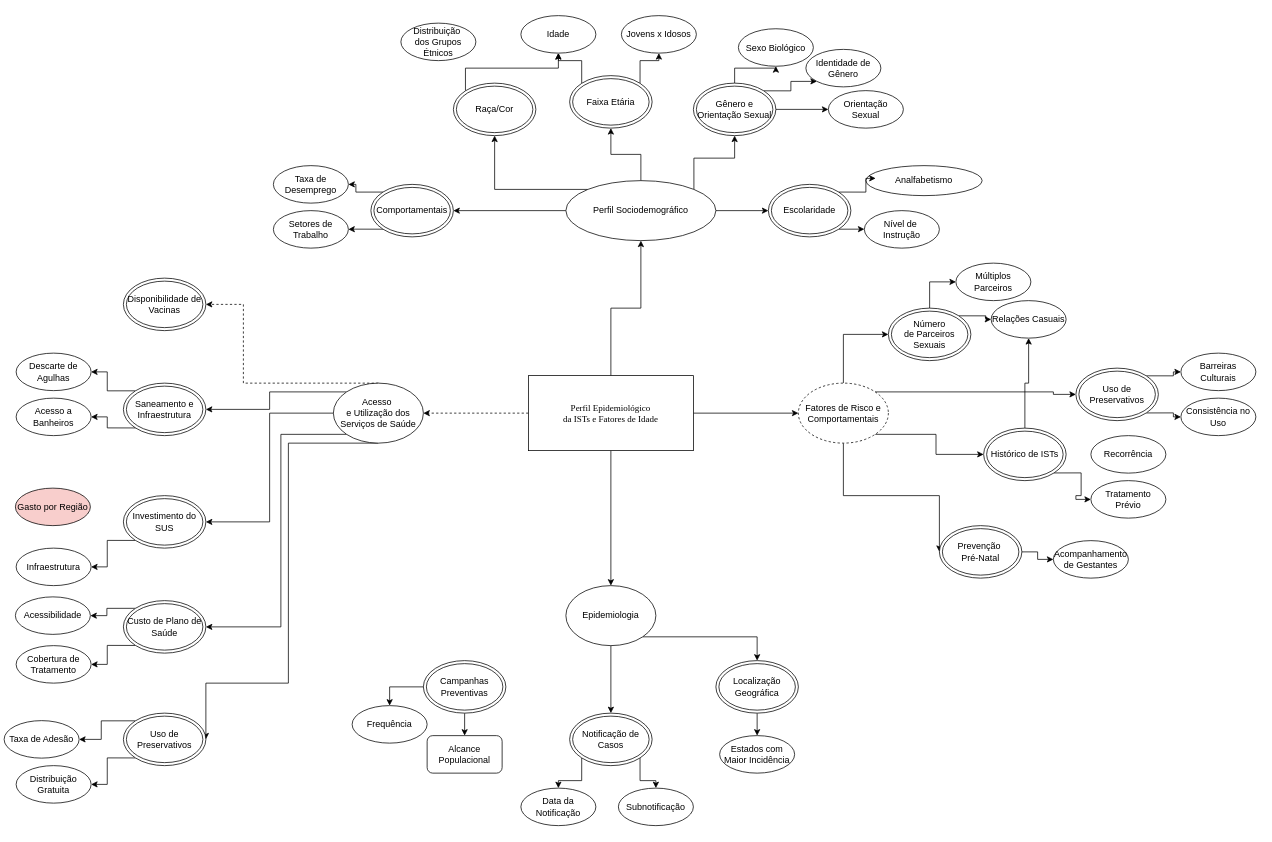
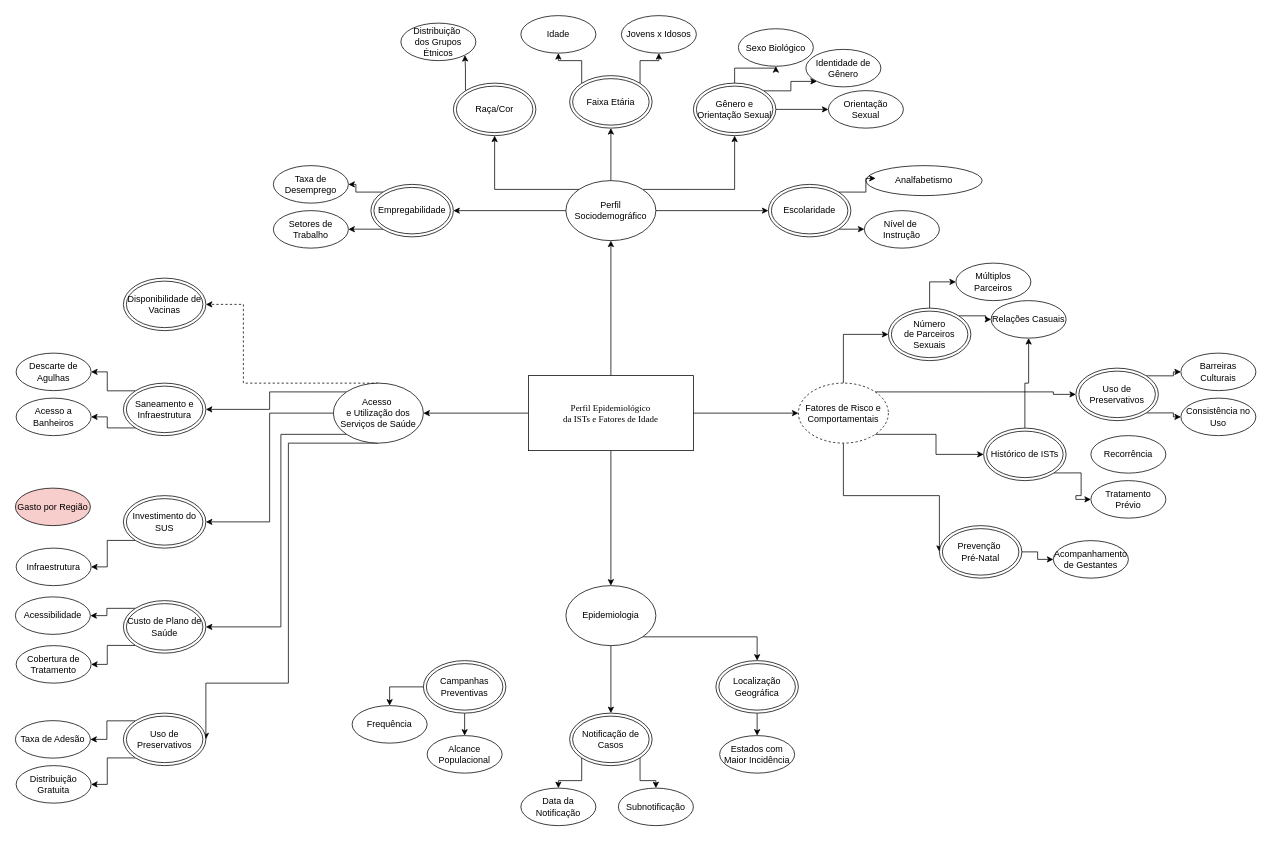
(514, 68) -> (465, 65)
(412, 210) -> (412, 210)
(641, 210) -> (611, 210)
(478, 413) -> (478, 413)
(42, 739) -> (53, 739)
(465, 754) -> (465, 754)
